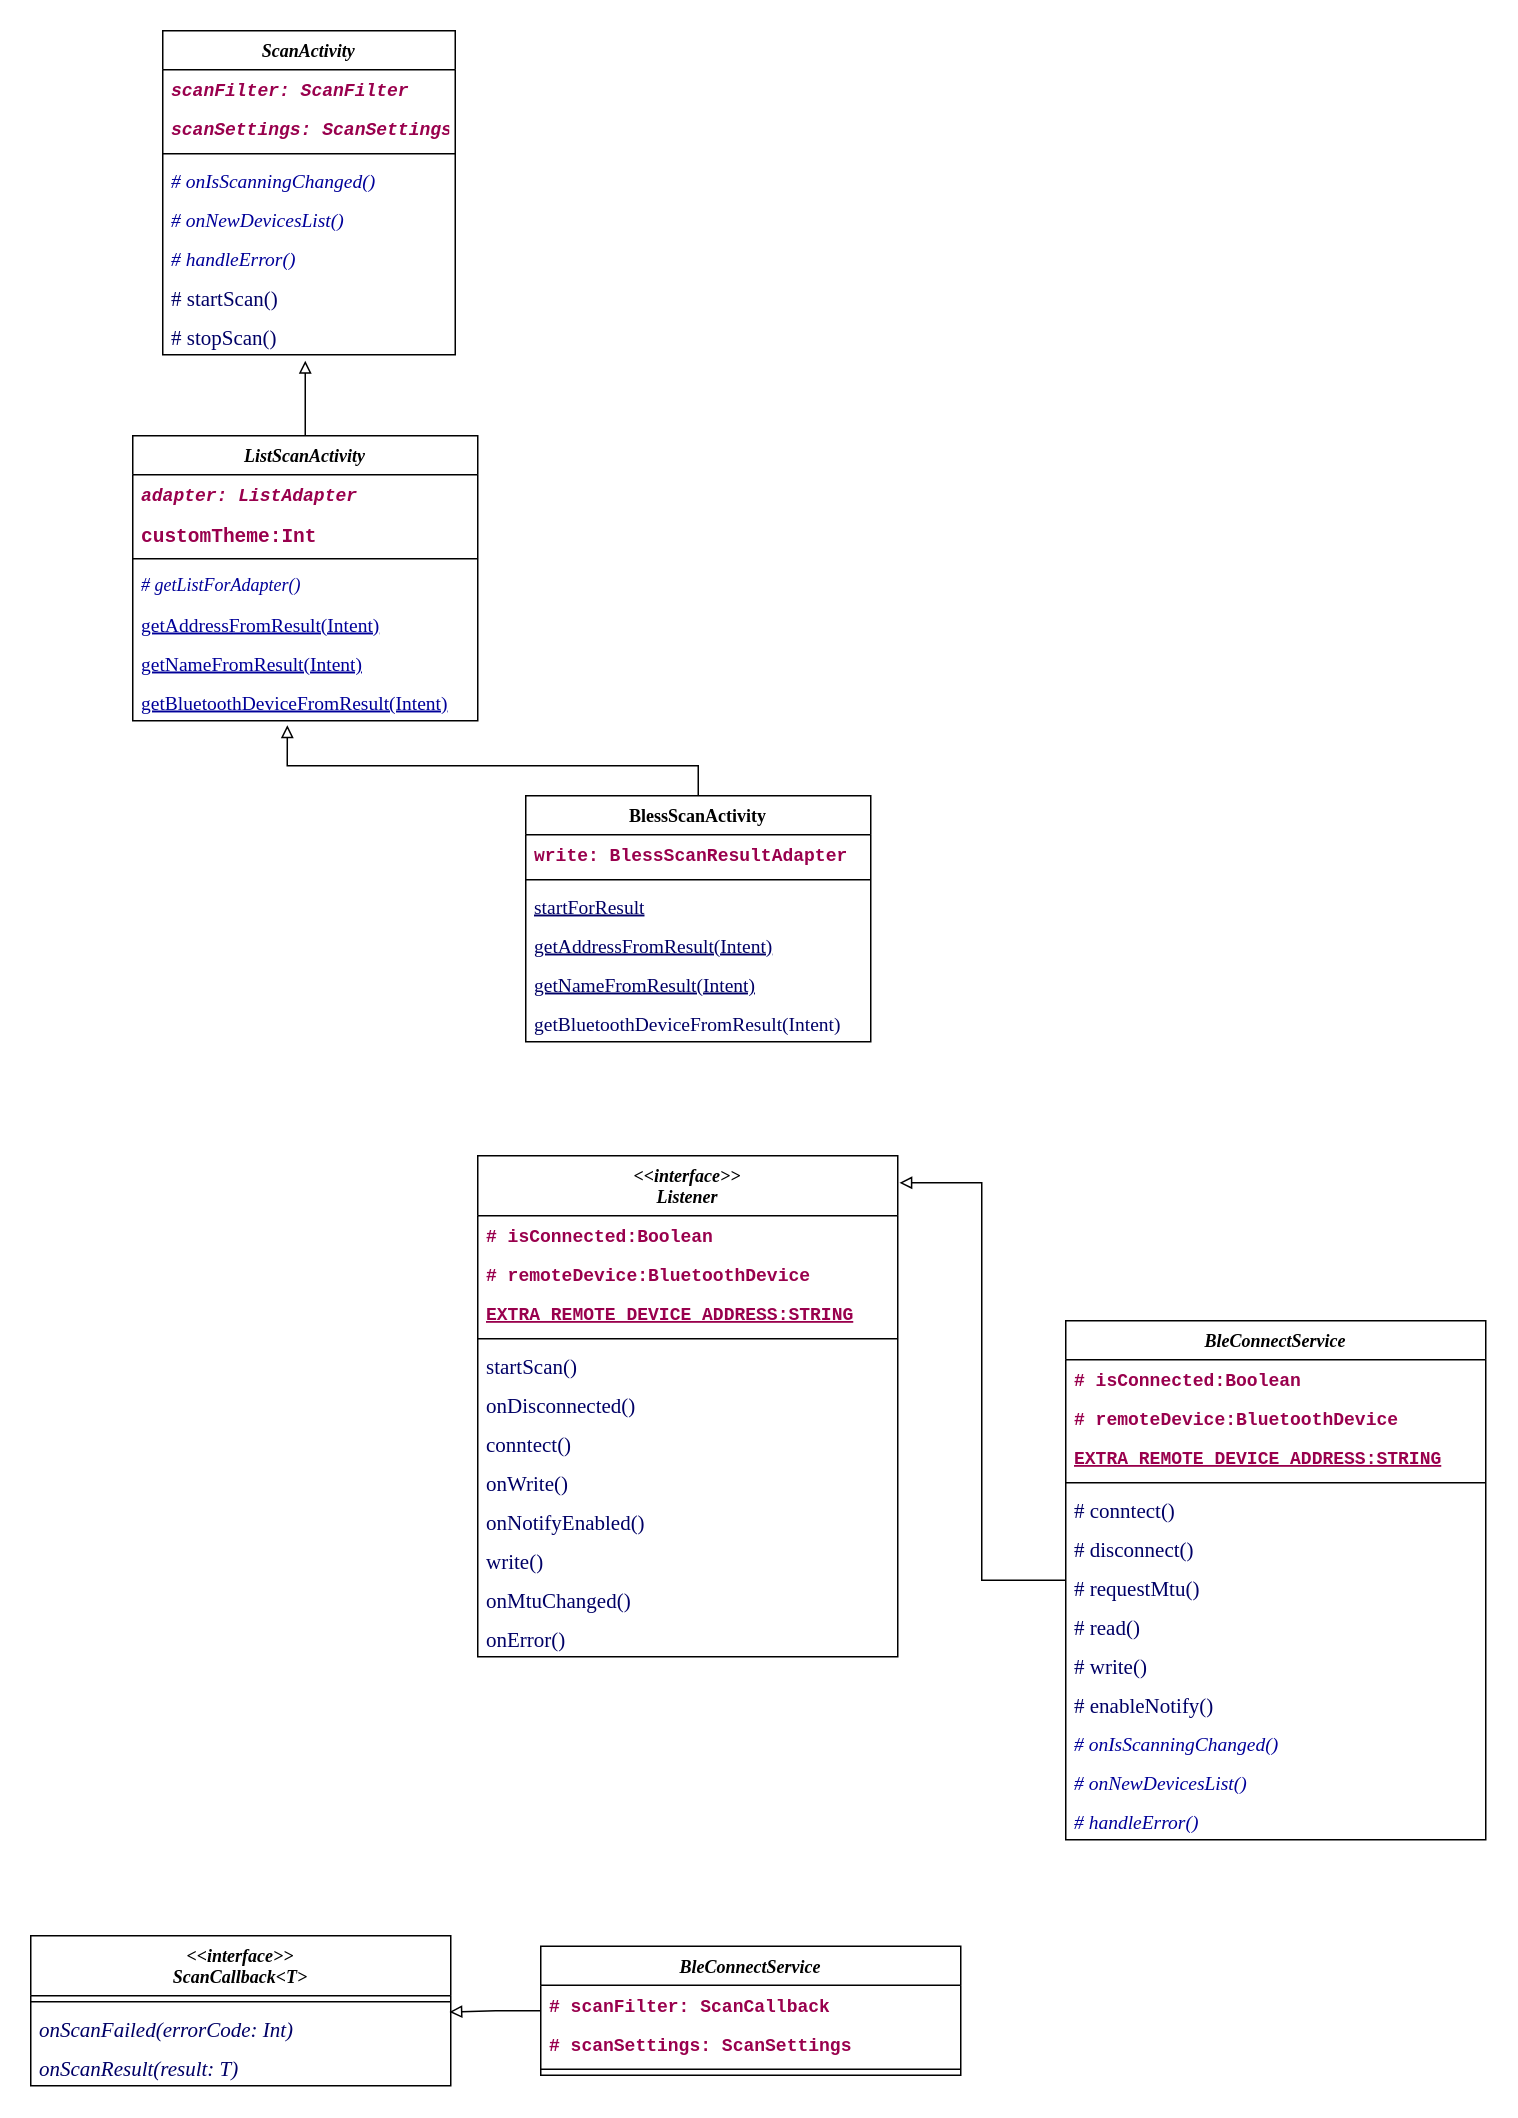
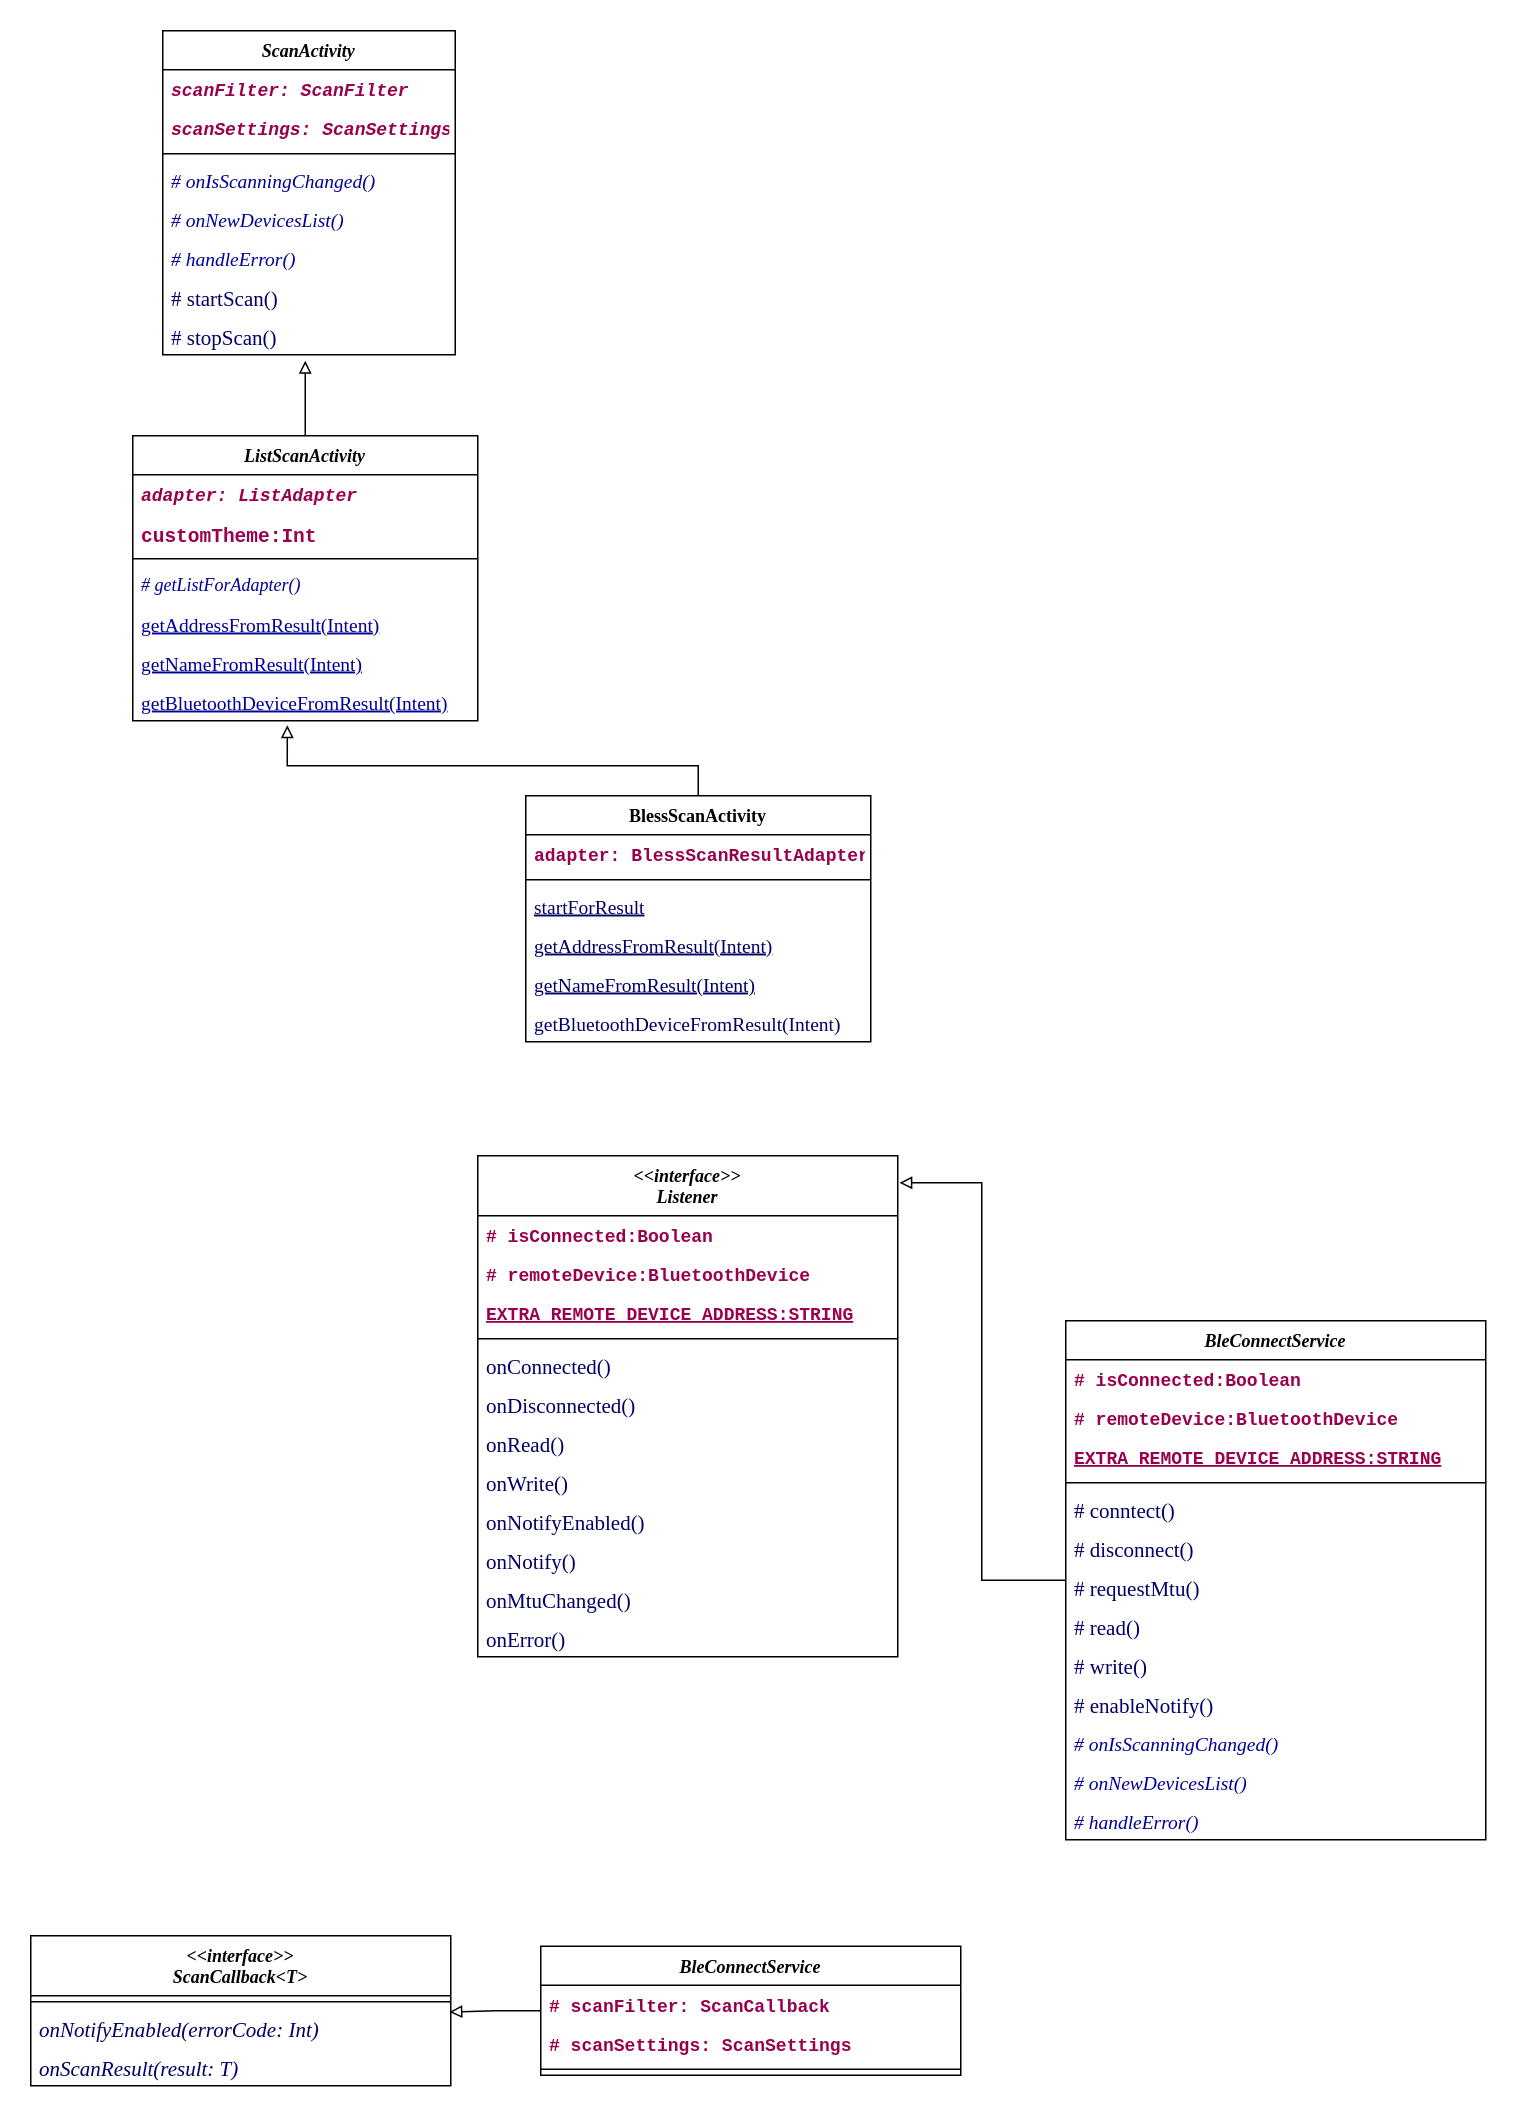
(668, 855) -> (681, 855)
(551, 1367) -> (562, 1367)
(545, 1445) -> (533, 1445)
(524, 1562) -> (542, 1562)
(193, 2030) -> (210, 2030)
